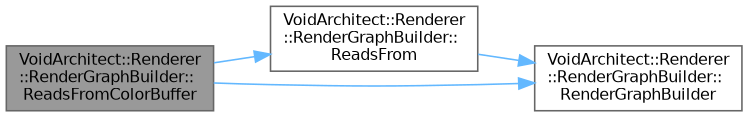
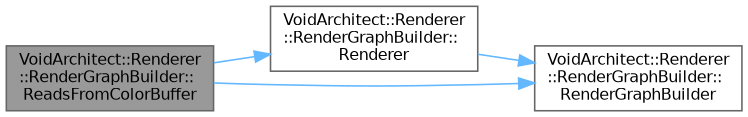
(374, 39) -> (374, 39)
